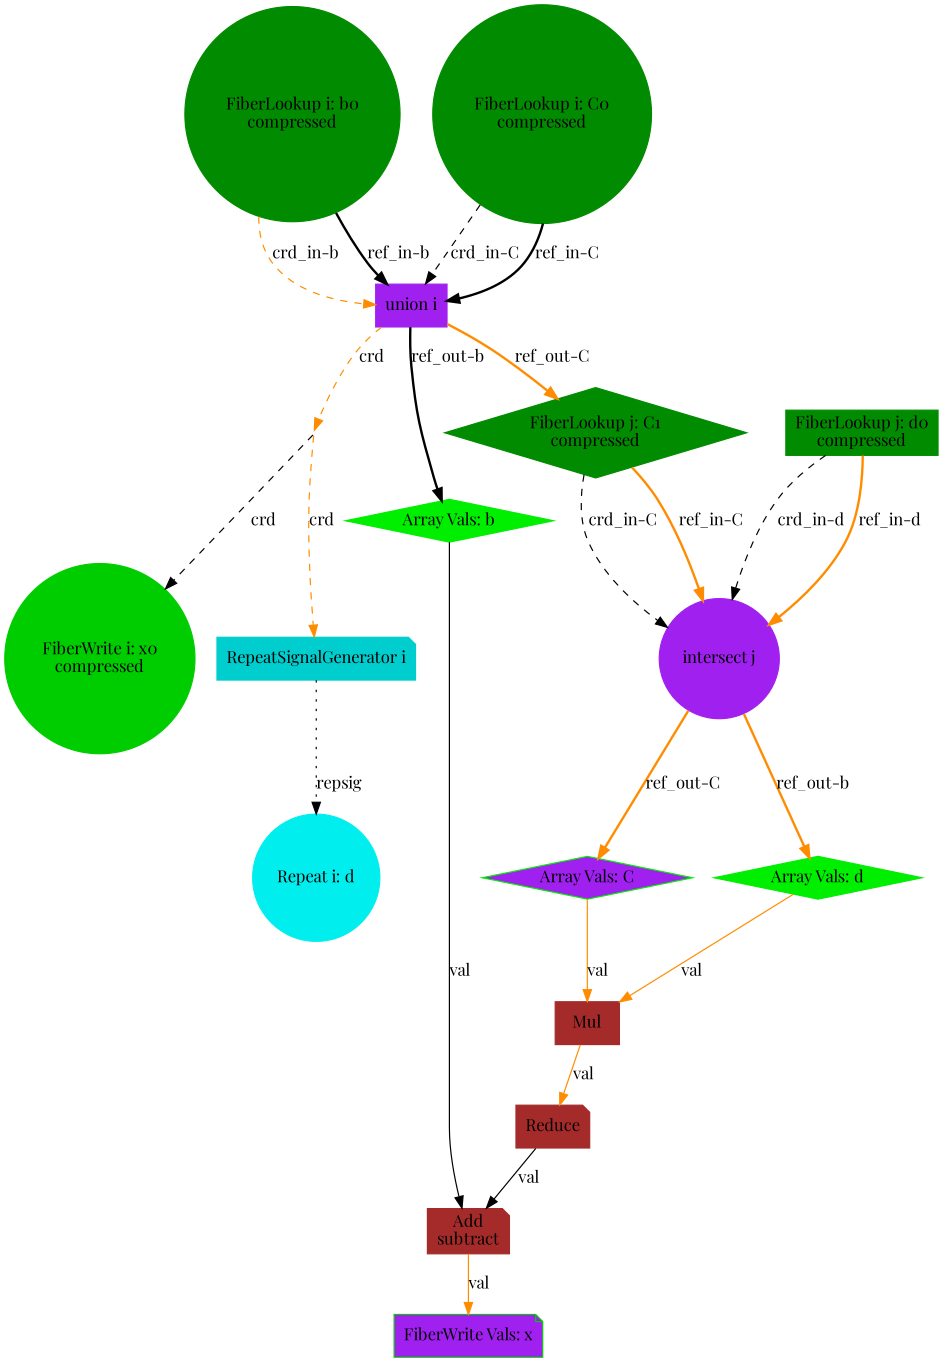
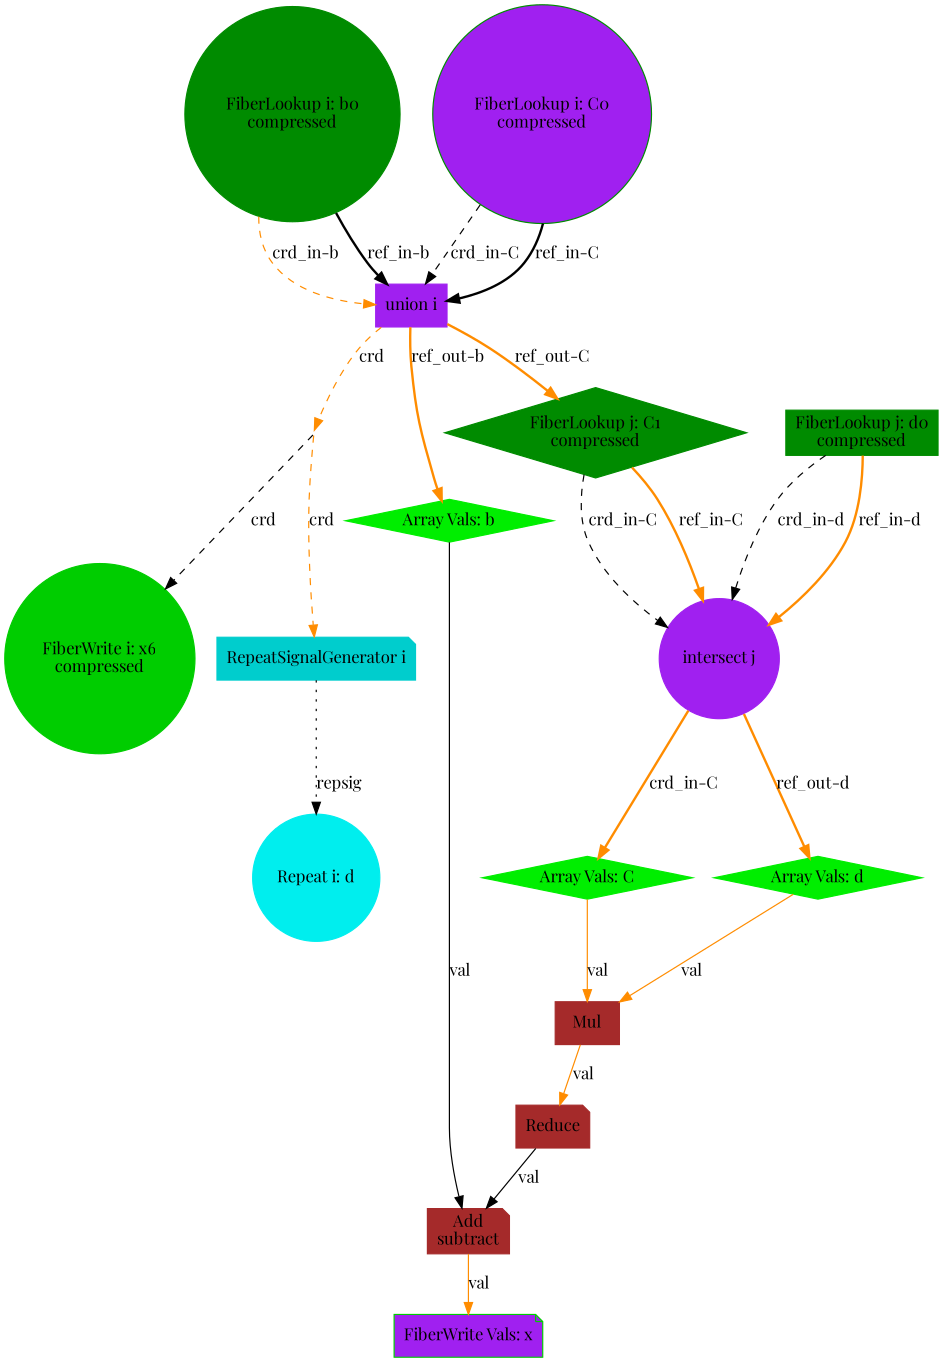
(542, 114) -> (542, 114)
(417, 409) -> (417, 409)
(100, 659) -> (100, 659)
(684, 784) -> (684, 784)
(813, 784) -> (813, 784)
(587, 878) -> (587, 878)
